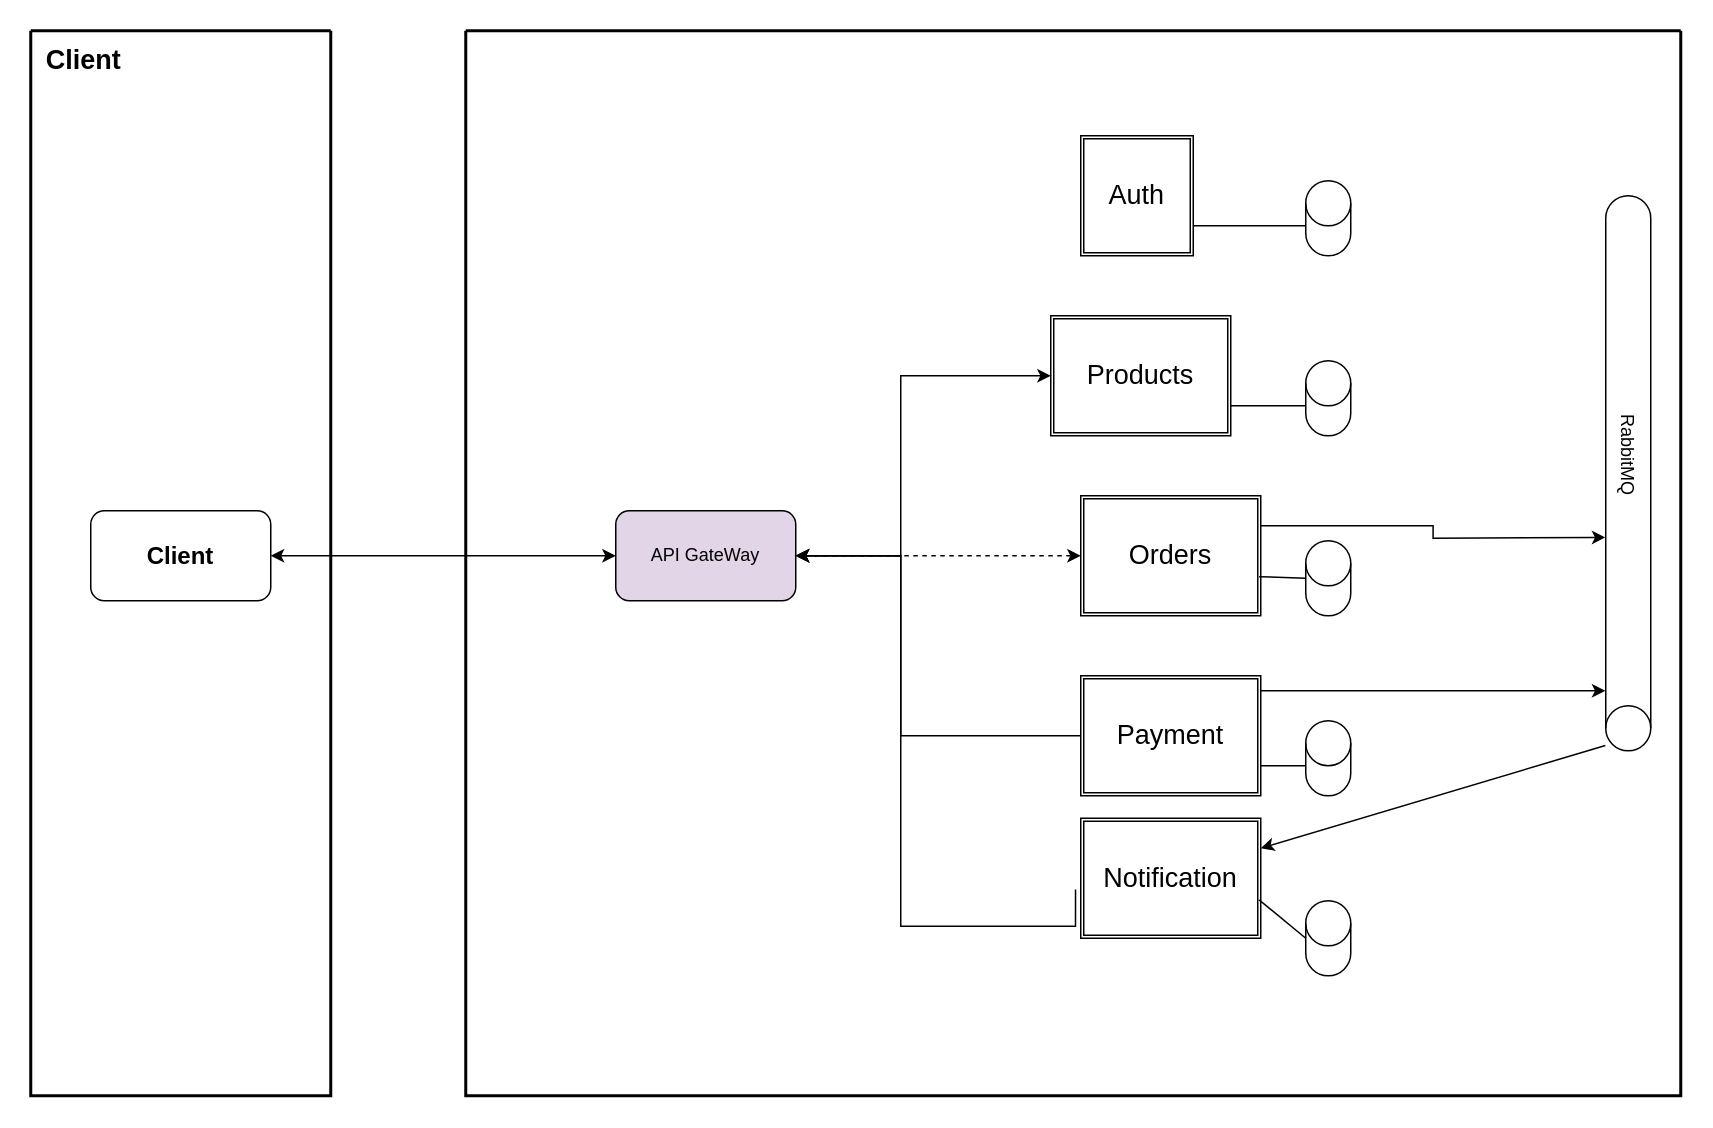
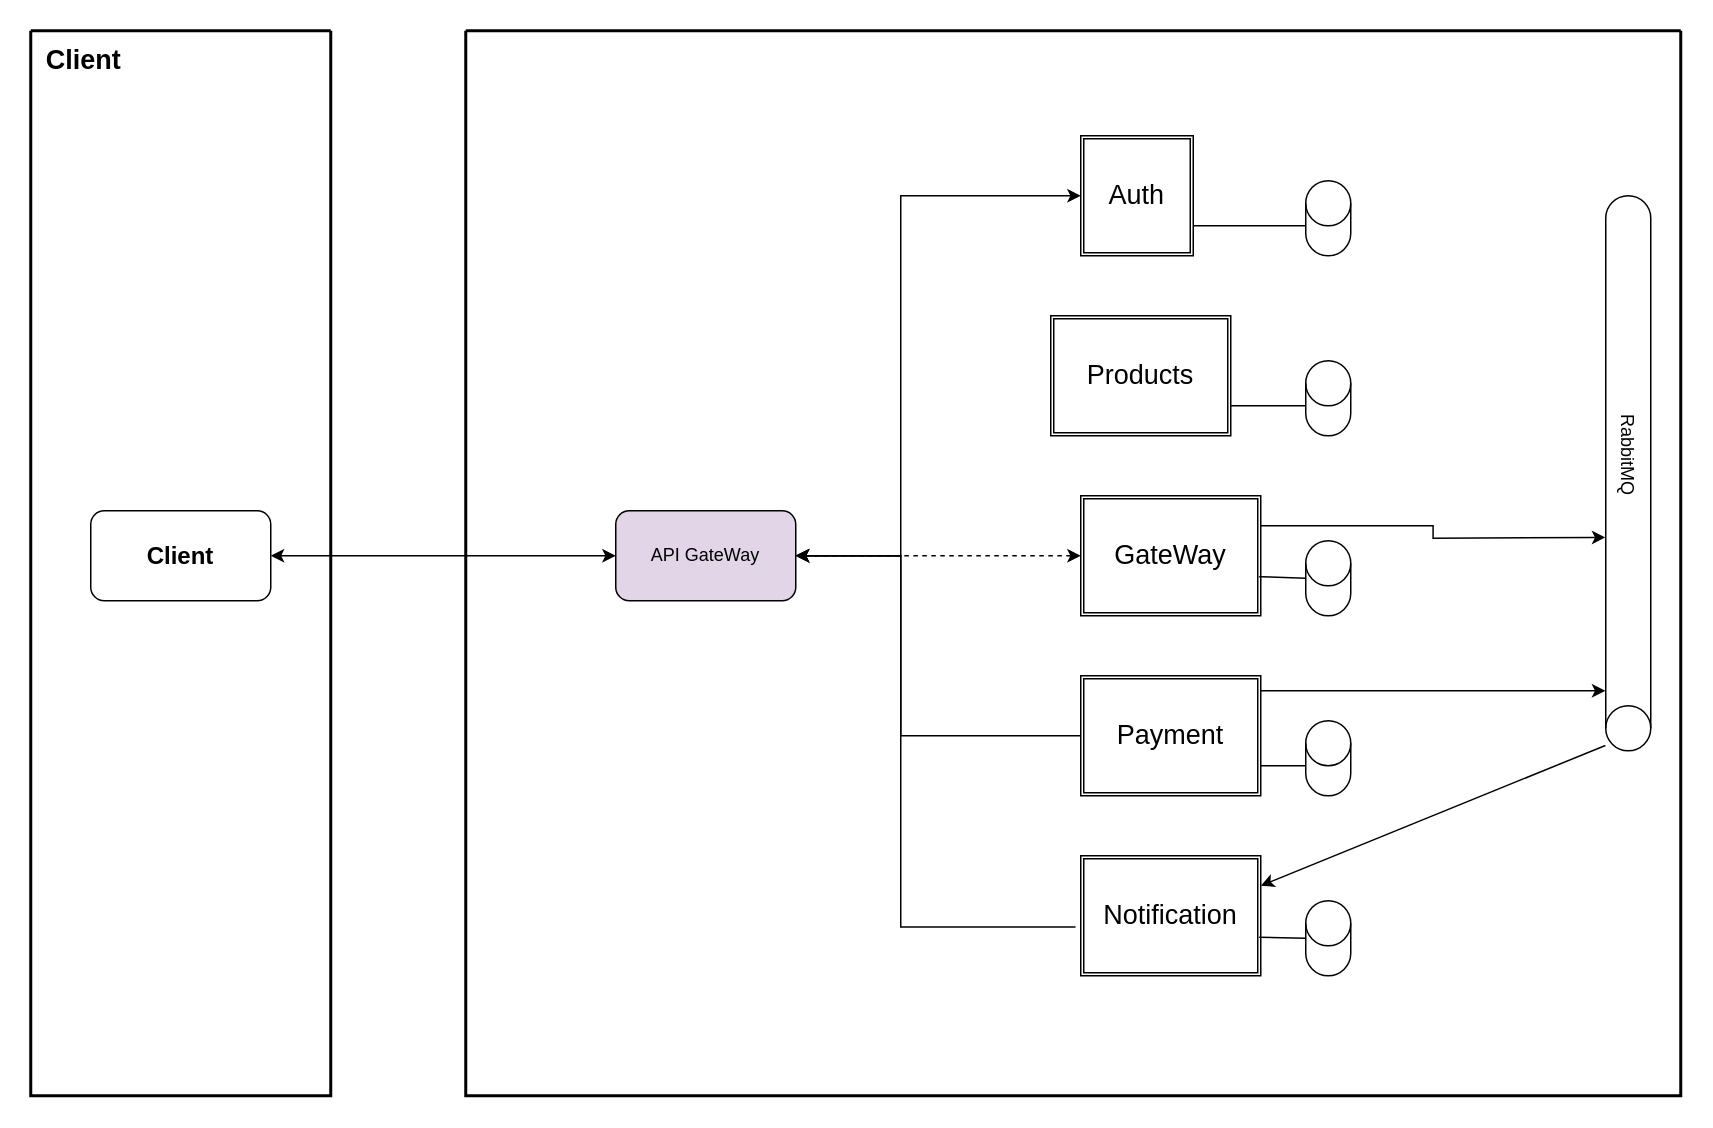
none -> (901, 200)
(971, 376) -> none
(1171, 556) -> (1171, 556)
(1171, 878) -> (1171, 916)
